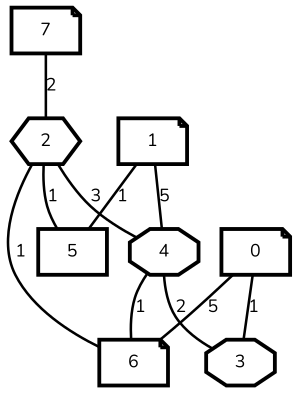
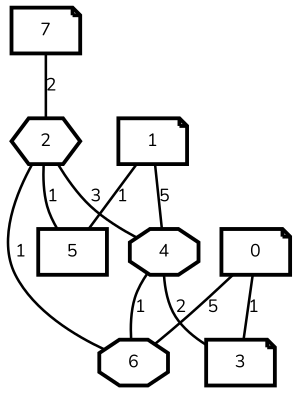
(134, 363) -> (134, 363)
(241, 363) -> (241, 363)
